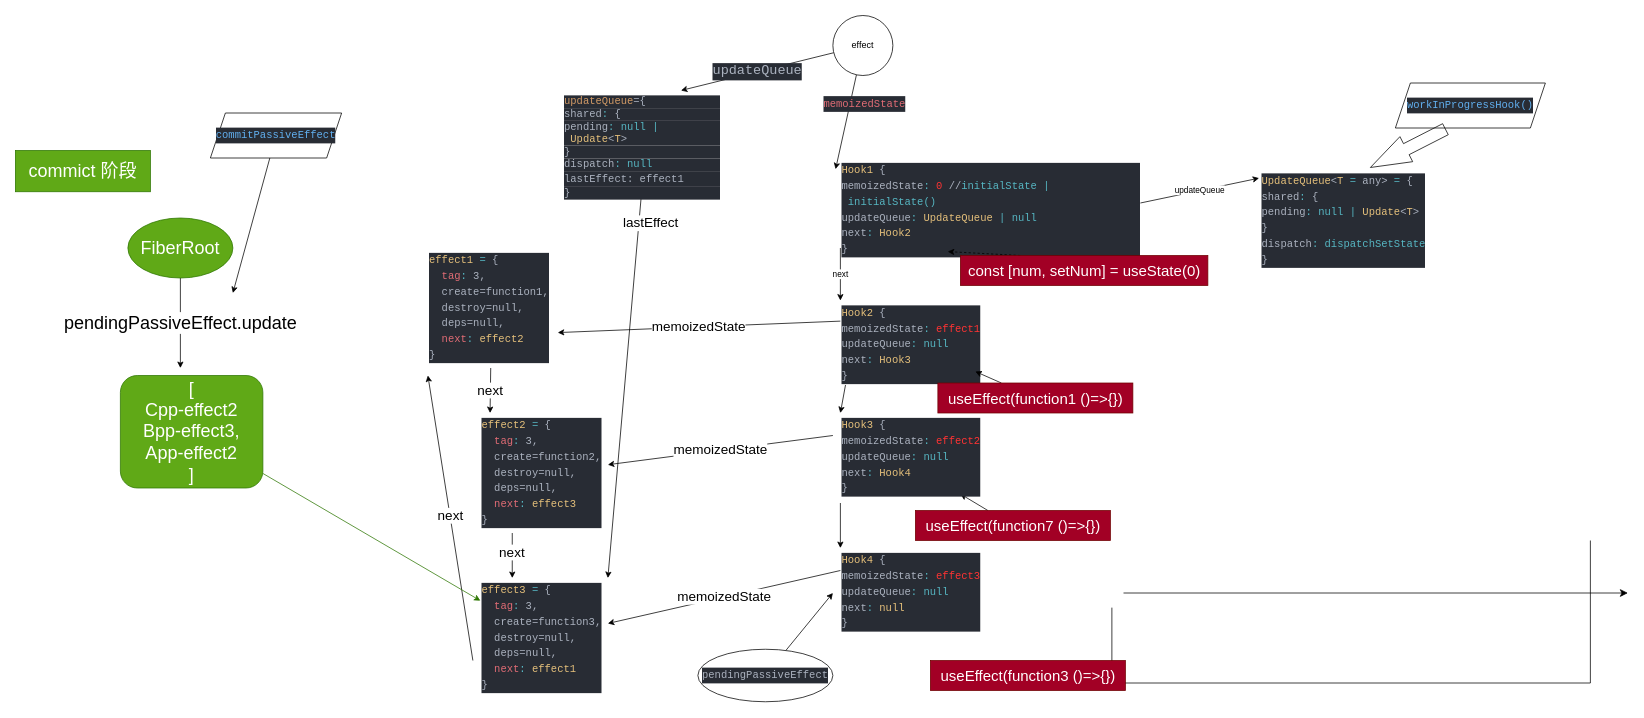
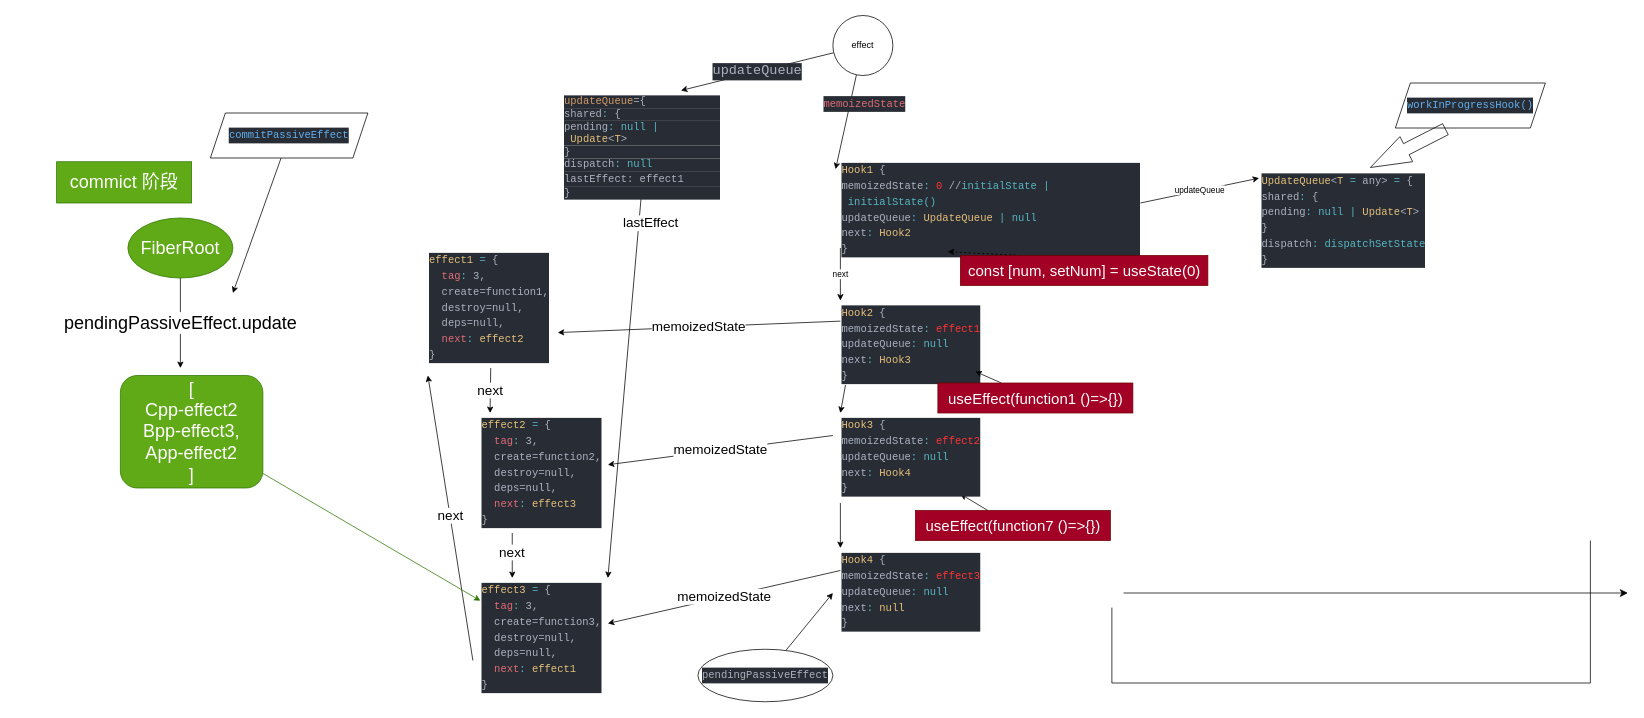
(276, 135) -> (289, 135)
(83, 171) -> (124, 182)
(1028, 675) -> none
